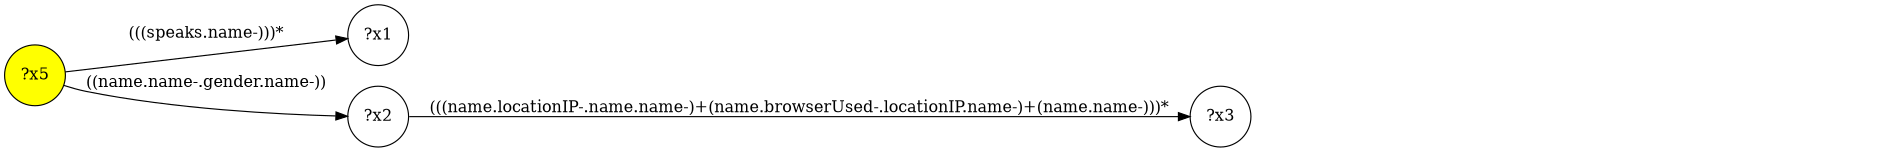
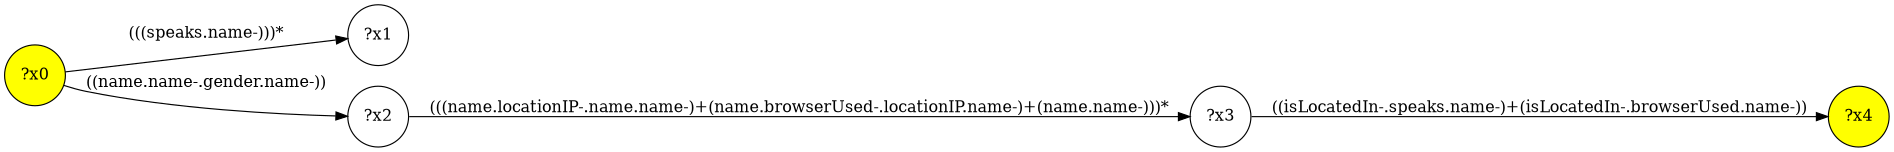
(35, 75) -> (35, 75)
none -> (1859, 117)
